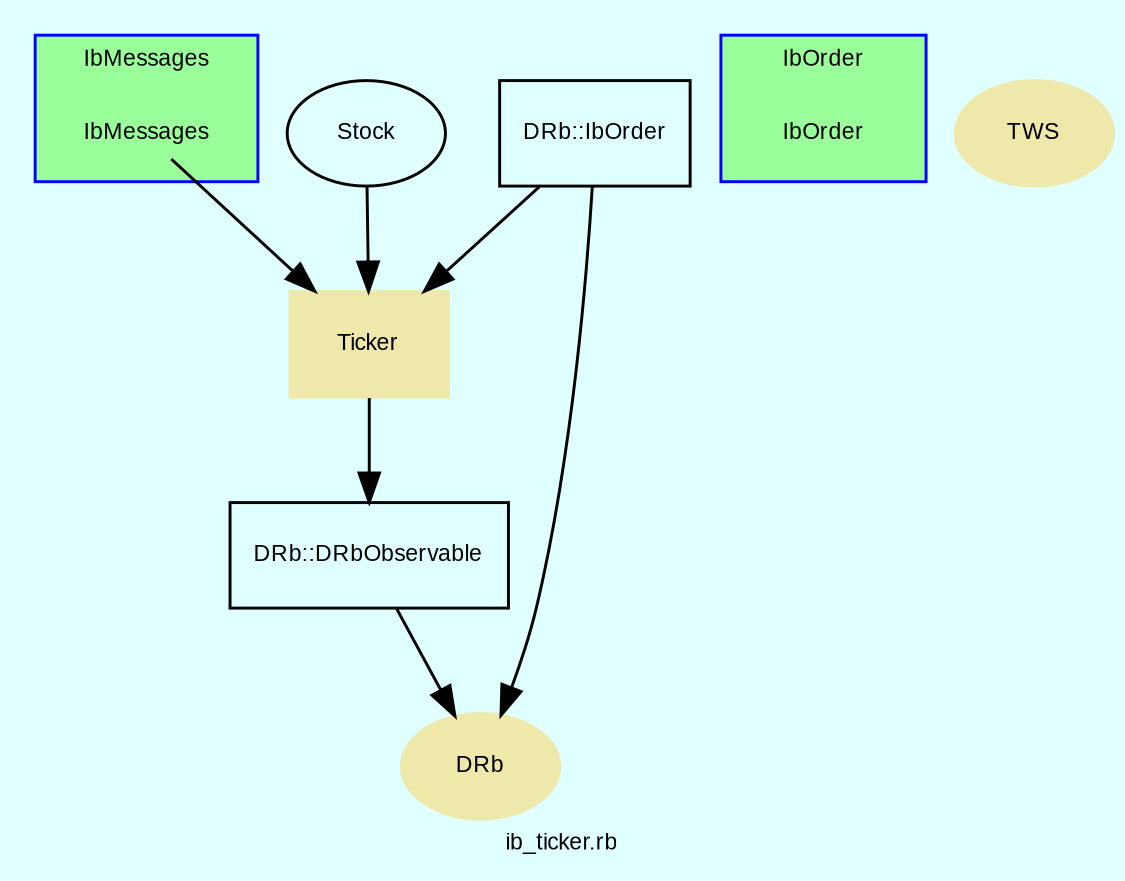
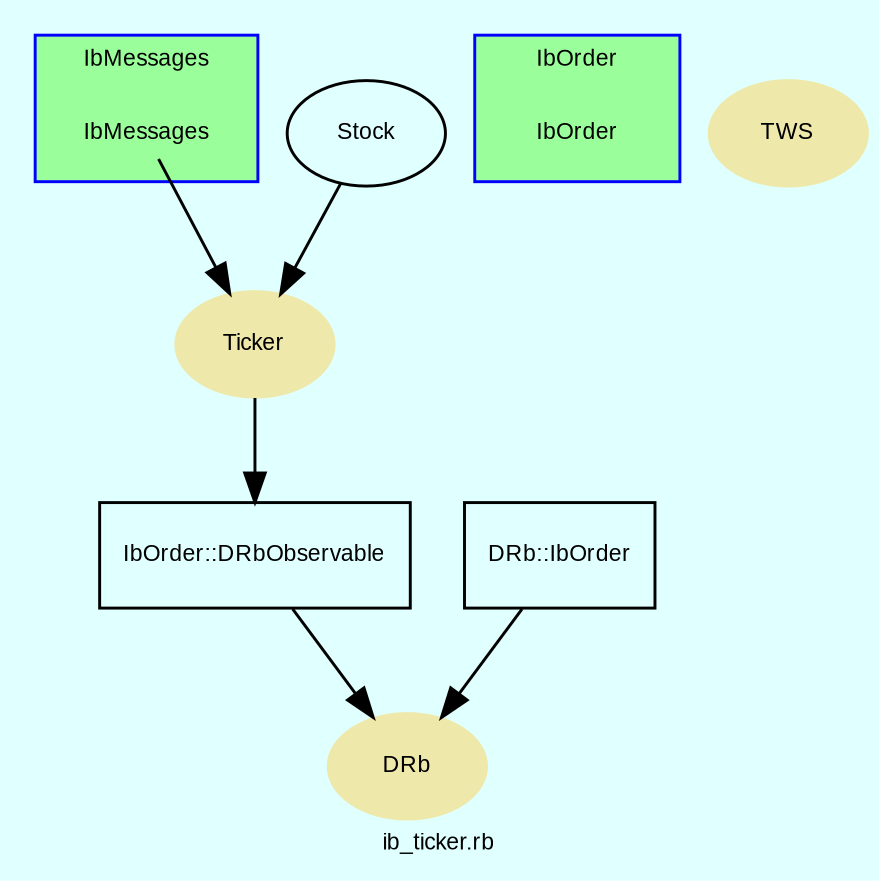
(493, 229) -> none
(369, 344) -> (255, 344)
(369, 555) -> (255, 555)
